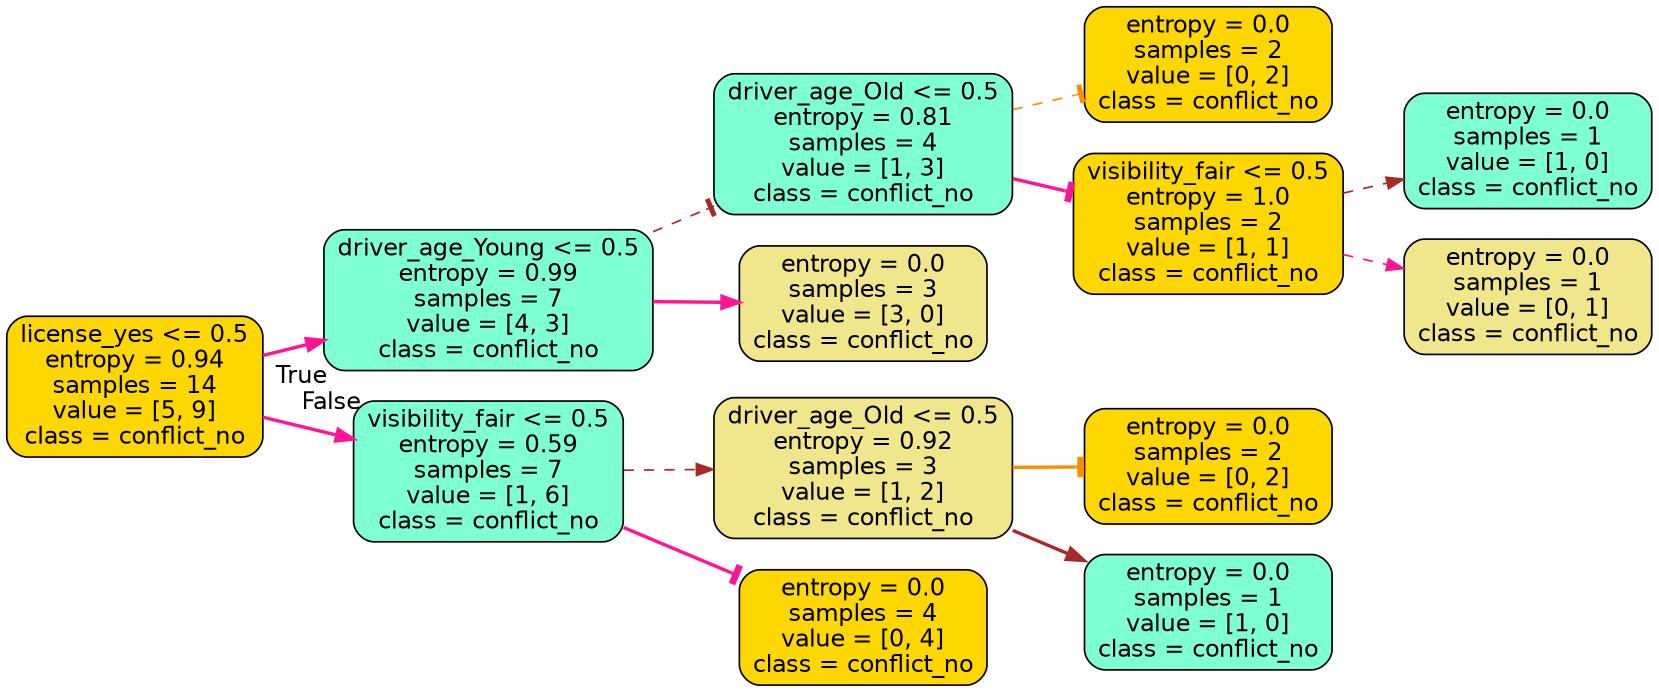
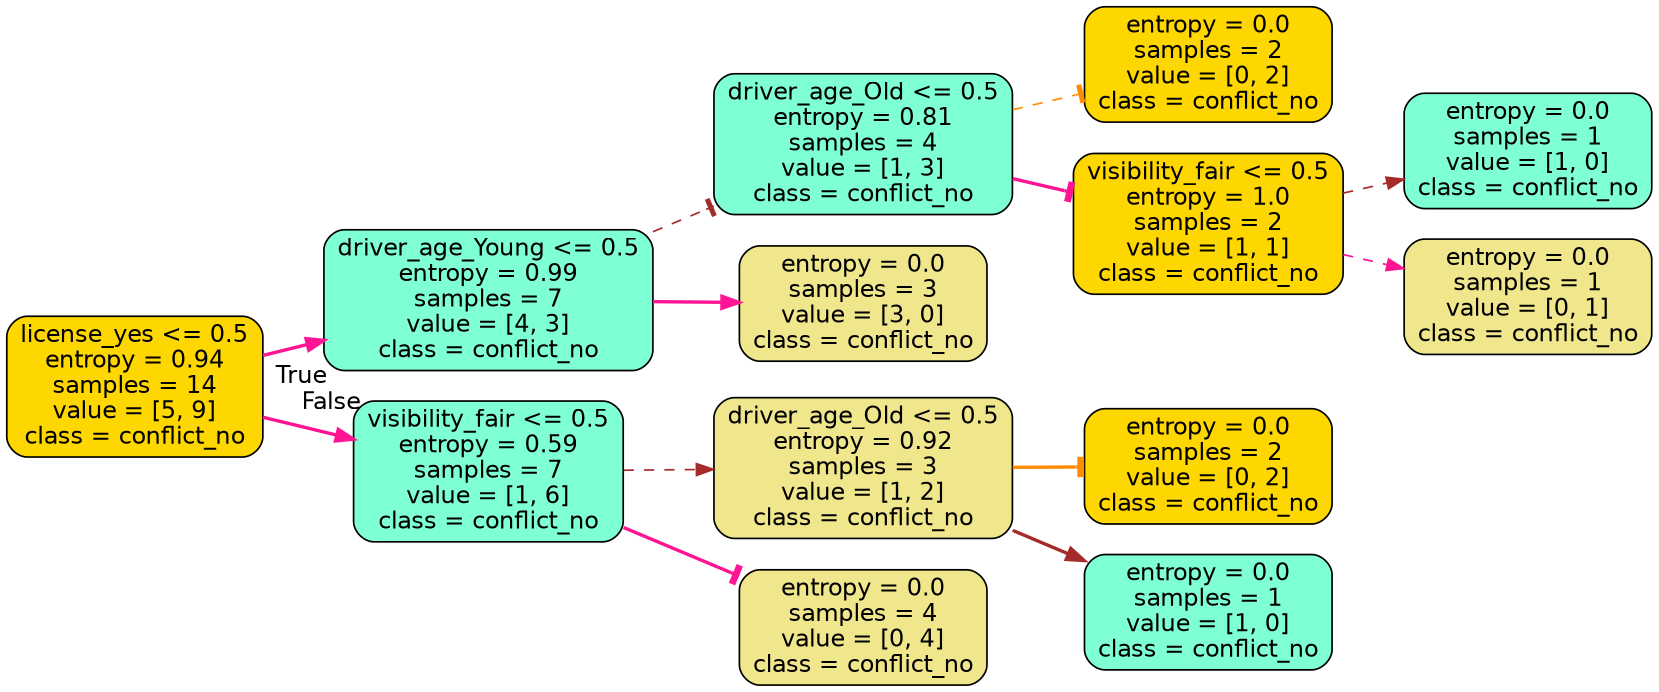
(863, 627) -> (863, 627)
